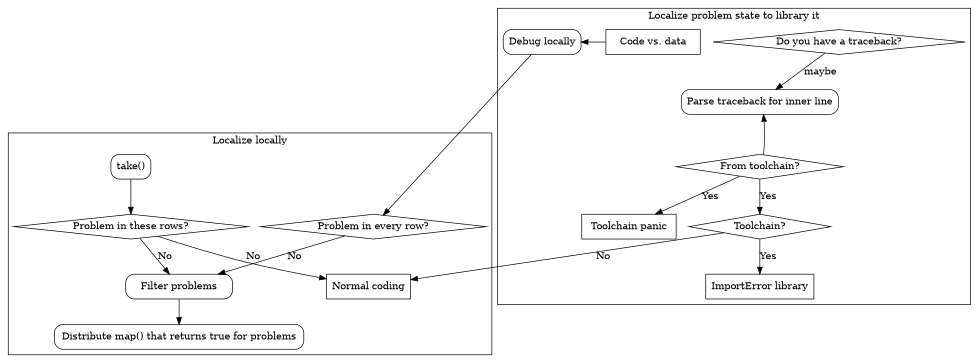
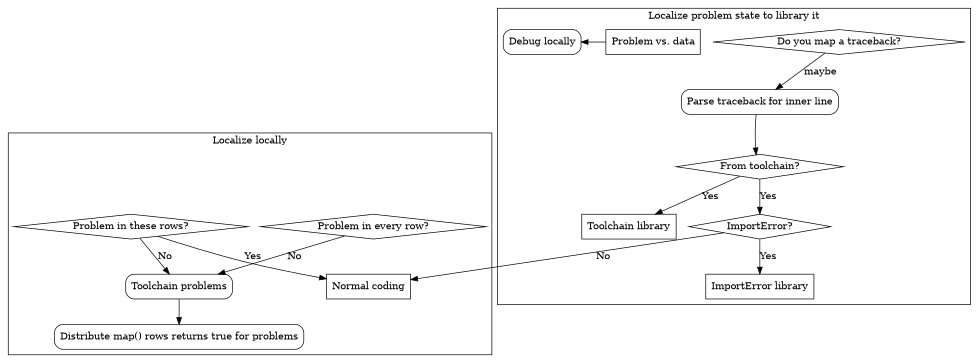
(653, 42) -> (653, 42)
(839, 42) -> (839, 42)
(463, 128) -> none
(764, 138) -> (755, 131)
(131, 167) -> none
(629, 227) -> (629, 227)
(760, 227) -> (760, 227)
(253, 257) -> (253, 257)
(179, 287) -> (179, 287)
(179, 337) -> (179, 337)
